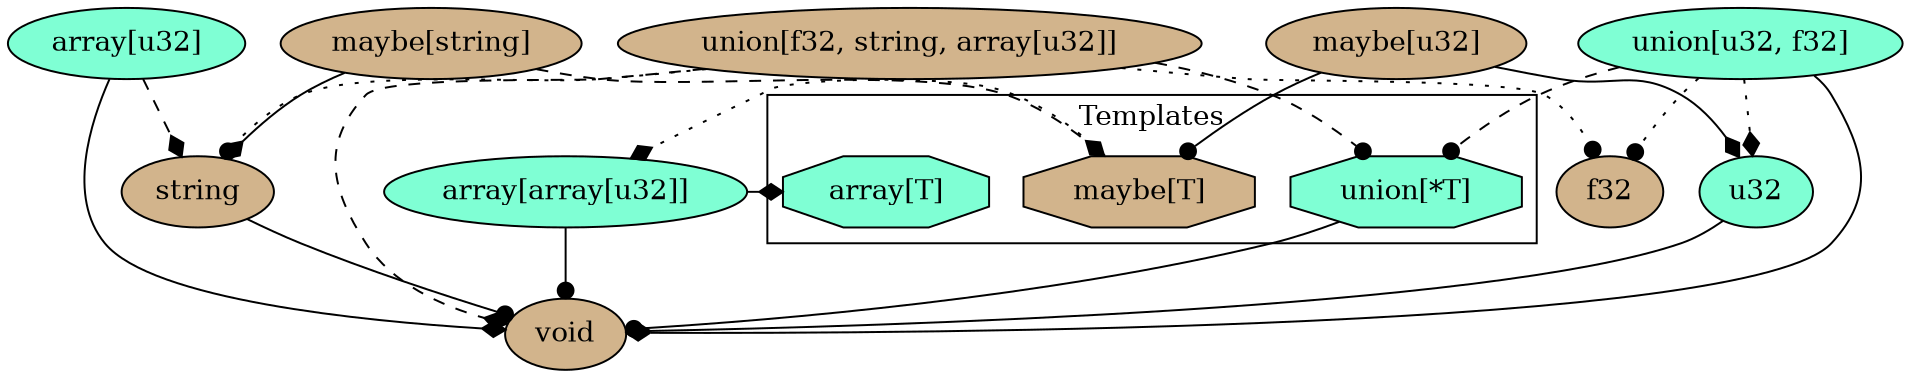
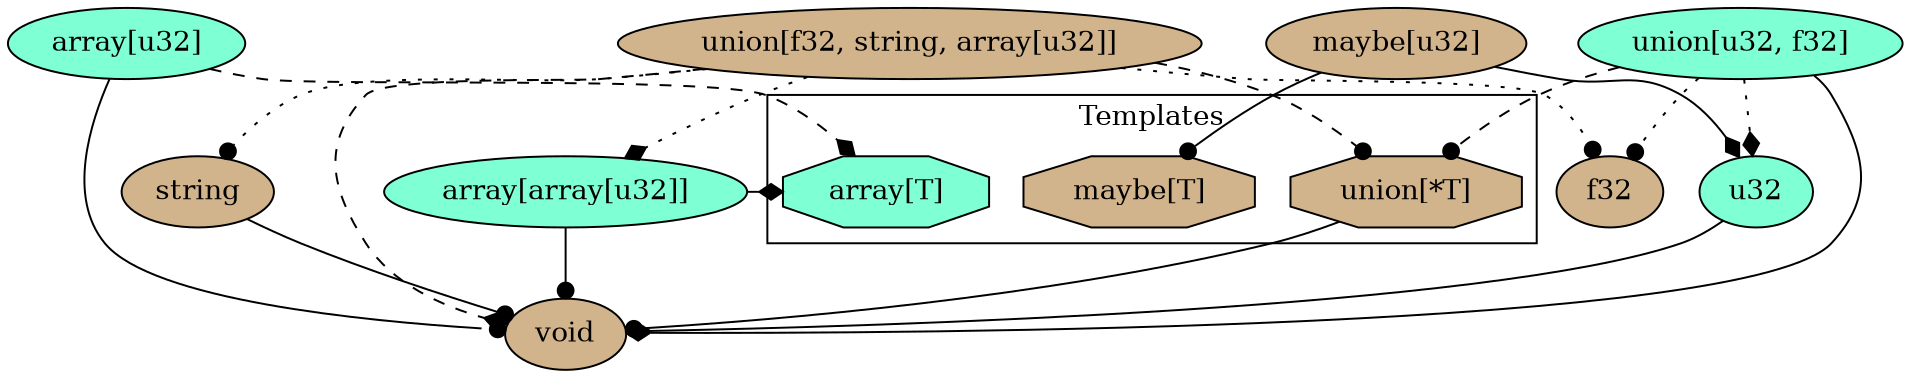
(431, 44) -> none
(882, 80) -> (726, 109)
(157, 107) -> (674, 86)
(1406, 192) -> (1406, 192)
(203, 290) -> (203, 290)
